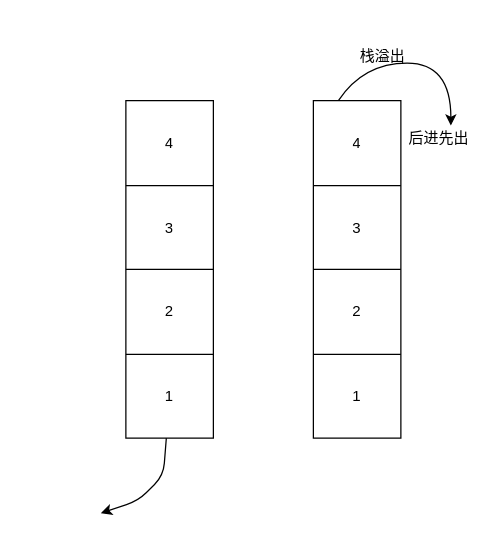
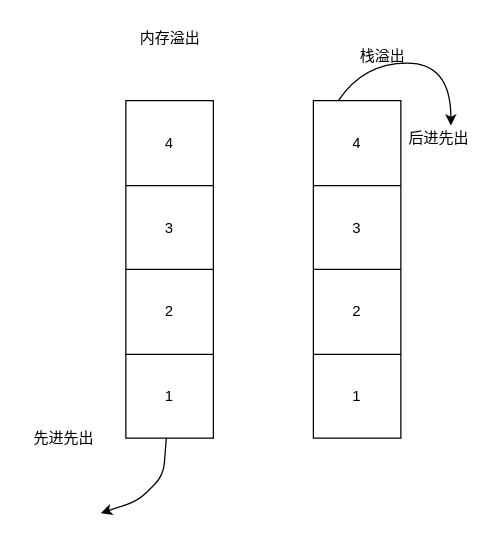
none -> (169, 38)
none -> (63, 438)
